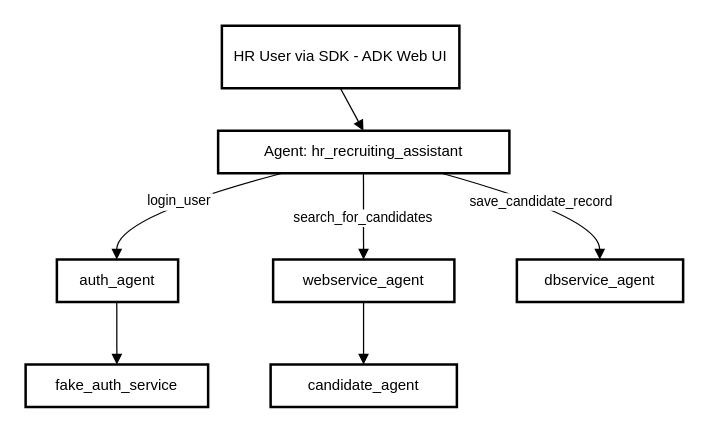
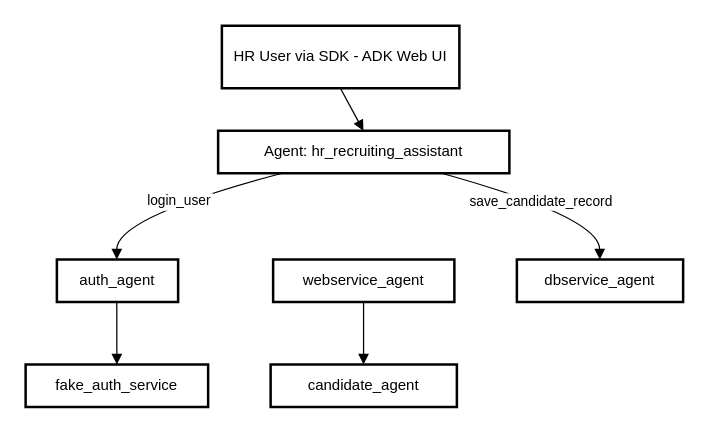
(363, 192) -> none
